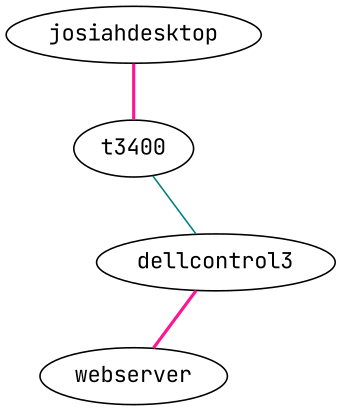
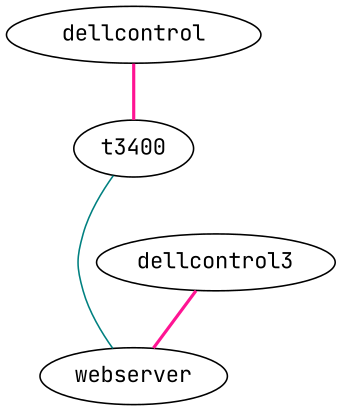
(134, 35) -> (134, 35)
(174, 205) -> (78, 262)
